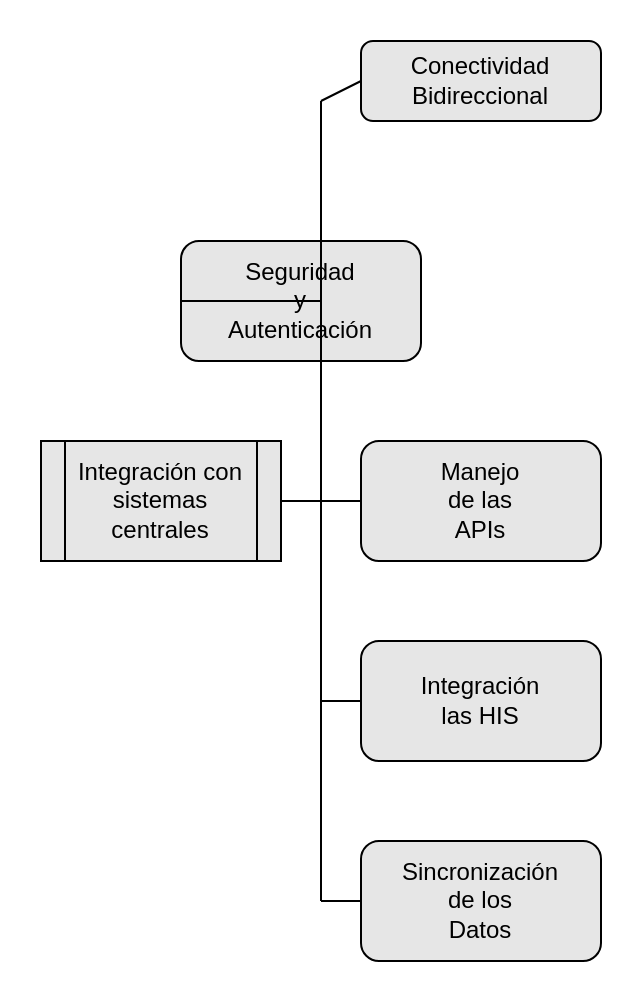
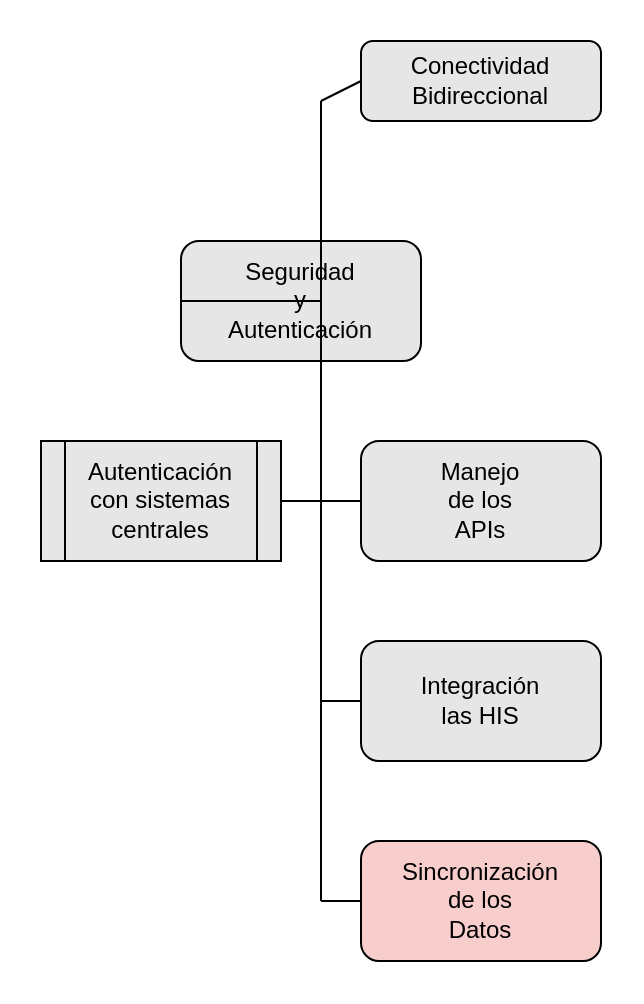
(161, 501) -> (161, 501)
(481, 501) -> (481, 501)
(481, 901) -> (481, 901)
